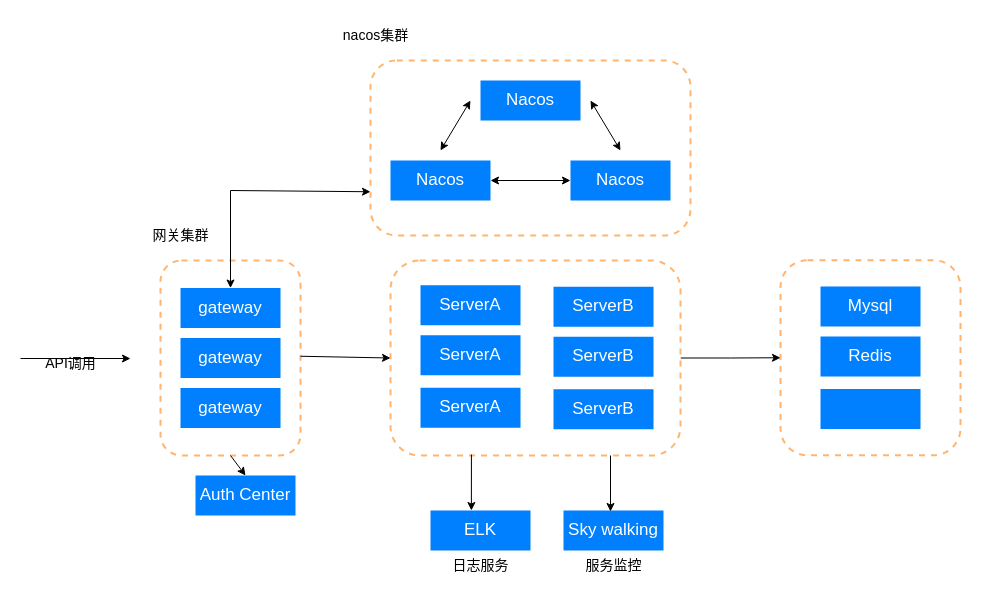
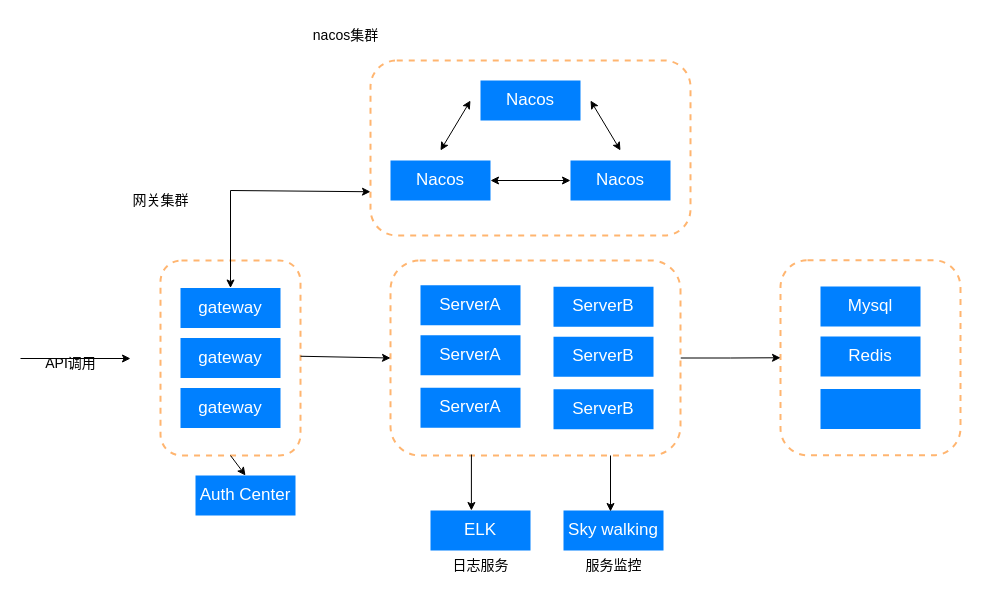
(376, 36) -> (346, 36)
(181, 236) -> (161, 201)
